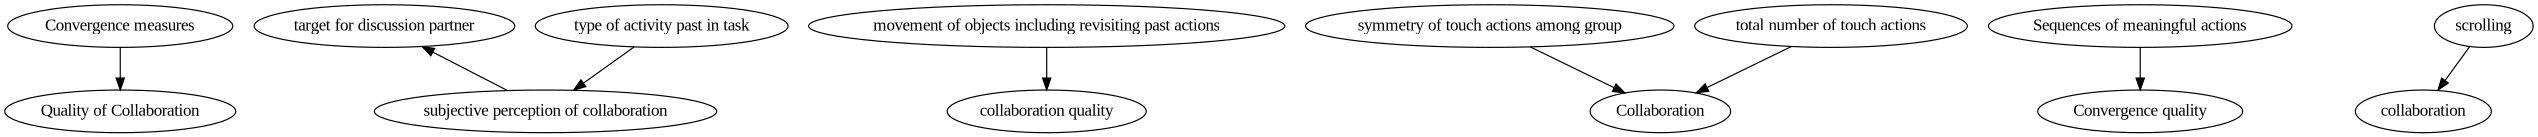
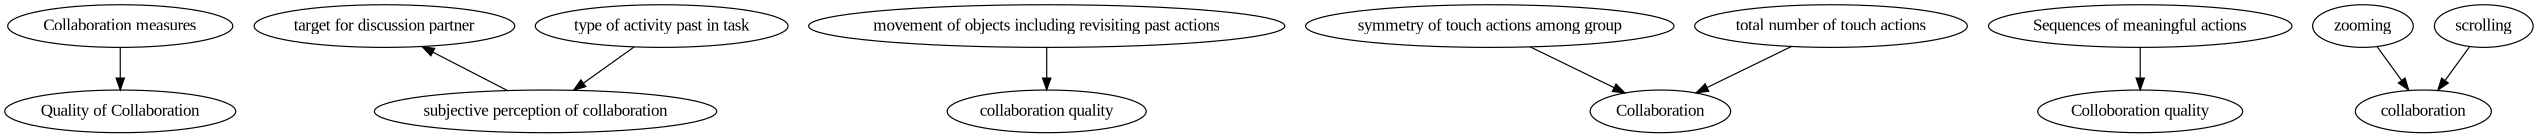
(120, 26) -> (120, 26)
none -> (2363, 26)
(2140, 111) -> (2140, 111)
